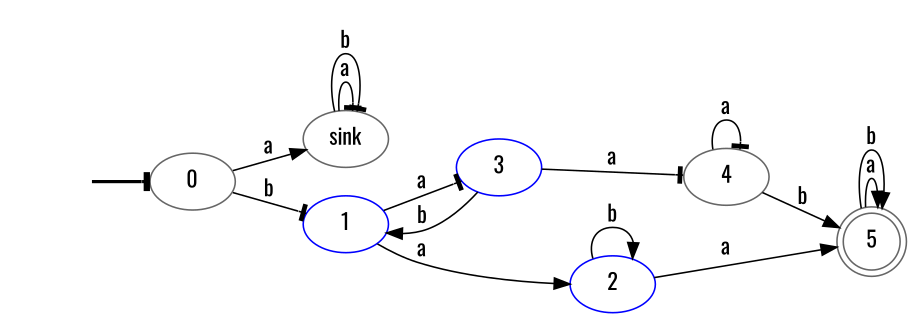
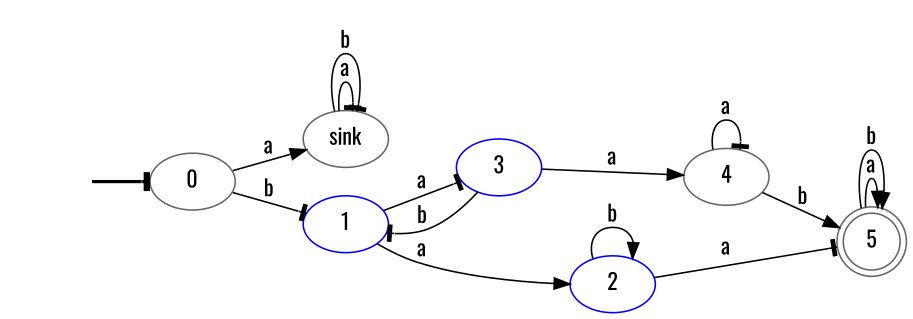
(608, 172) -> (604, 172)
(444, 221) -> (441, 223)
(738, 264) -> (742, 263)
